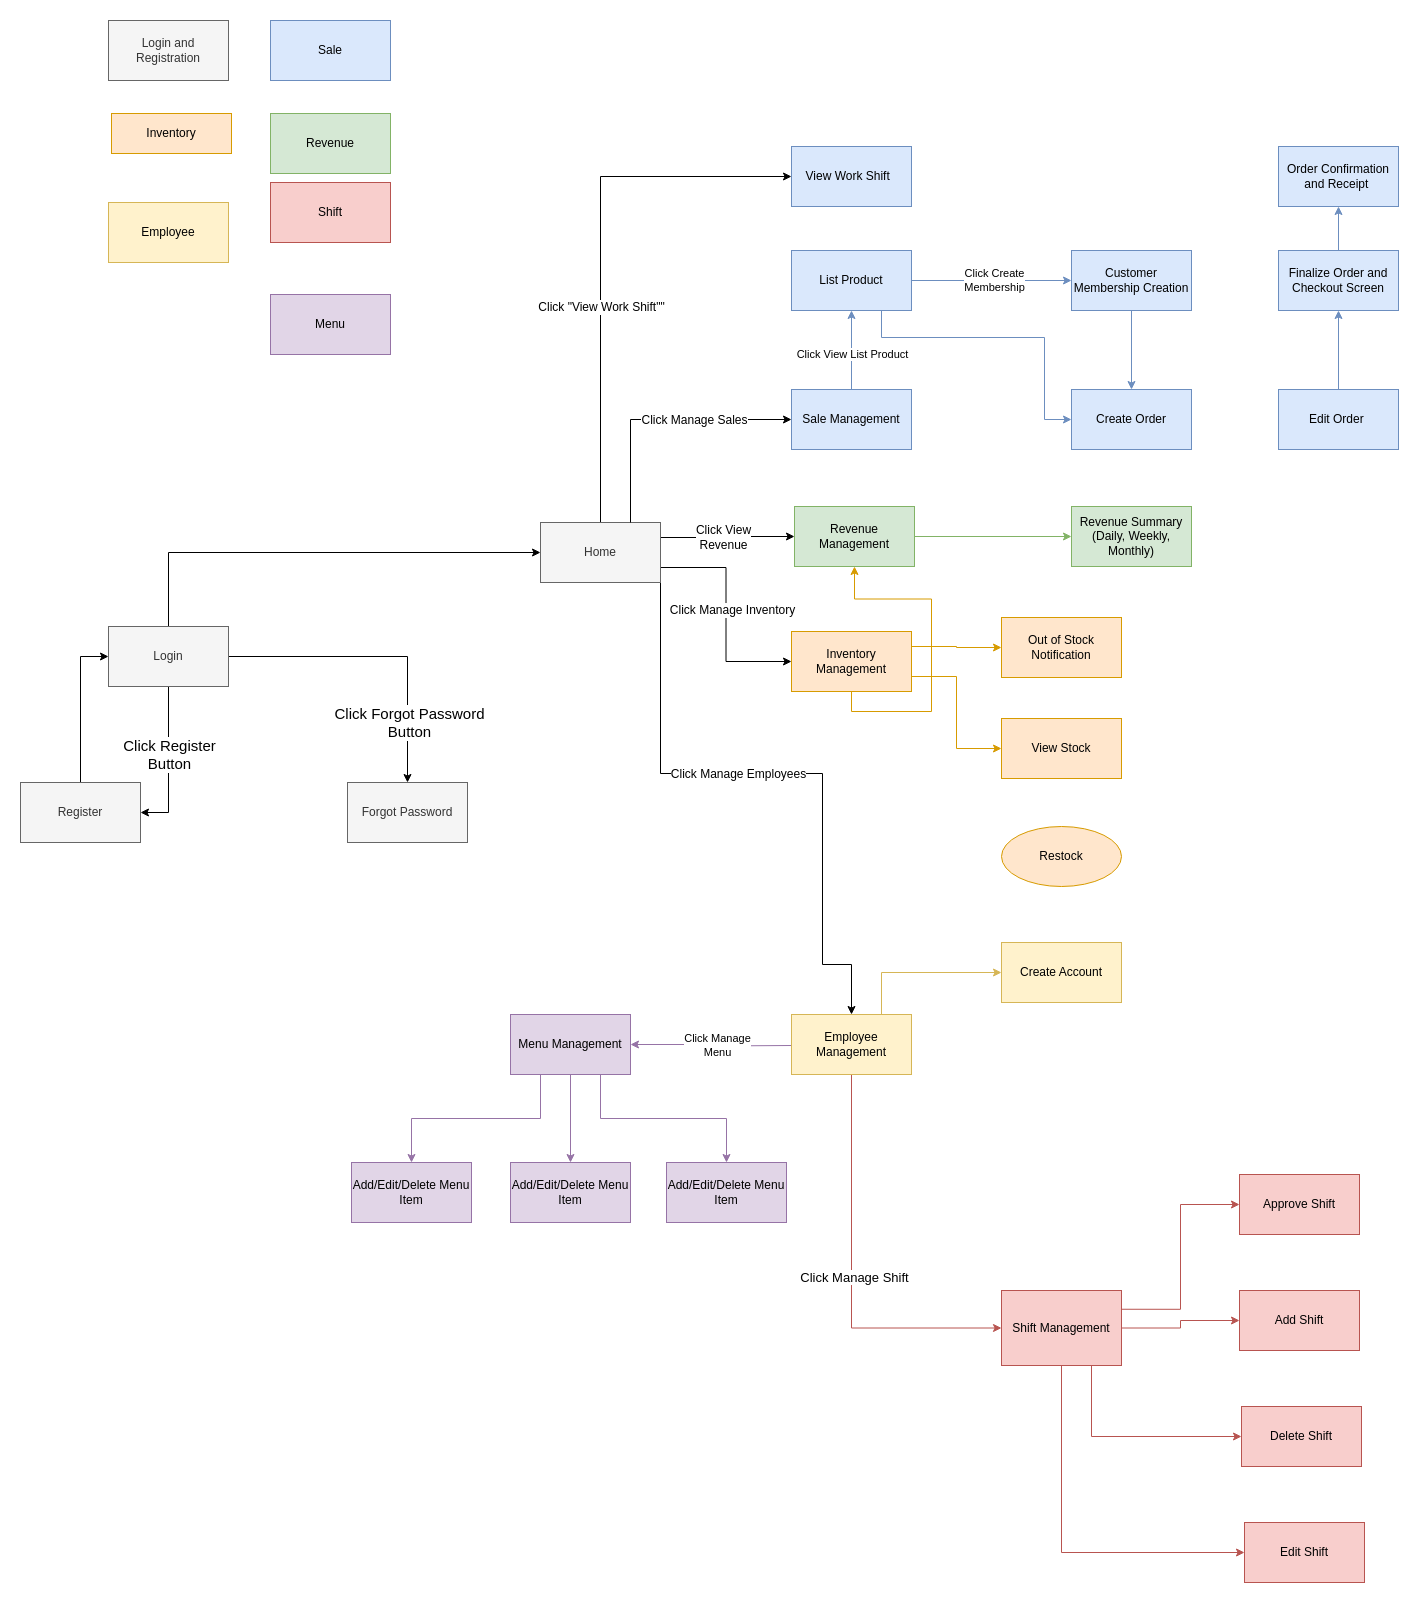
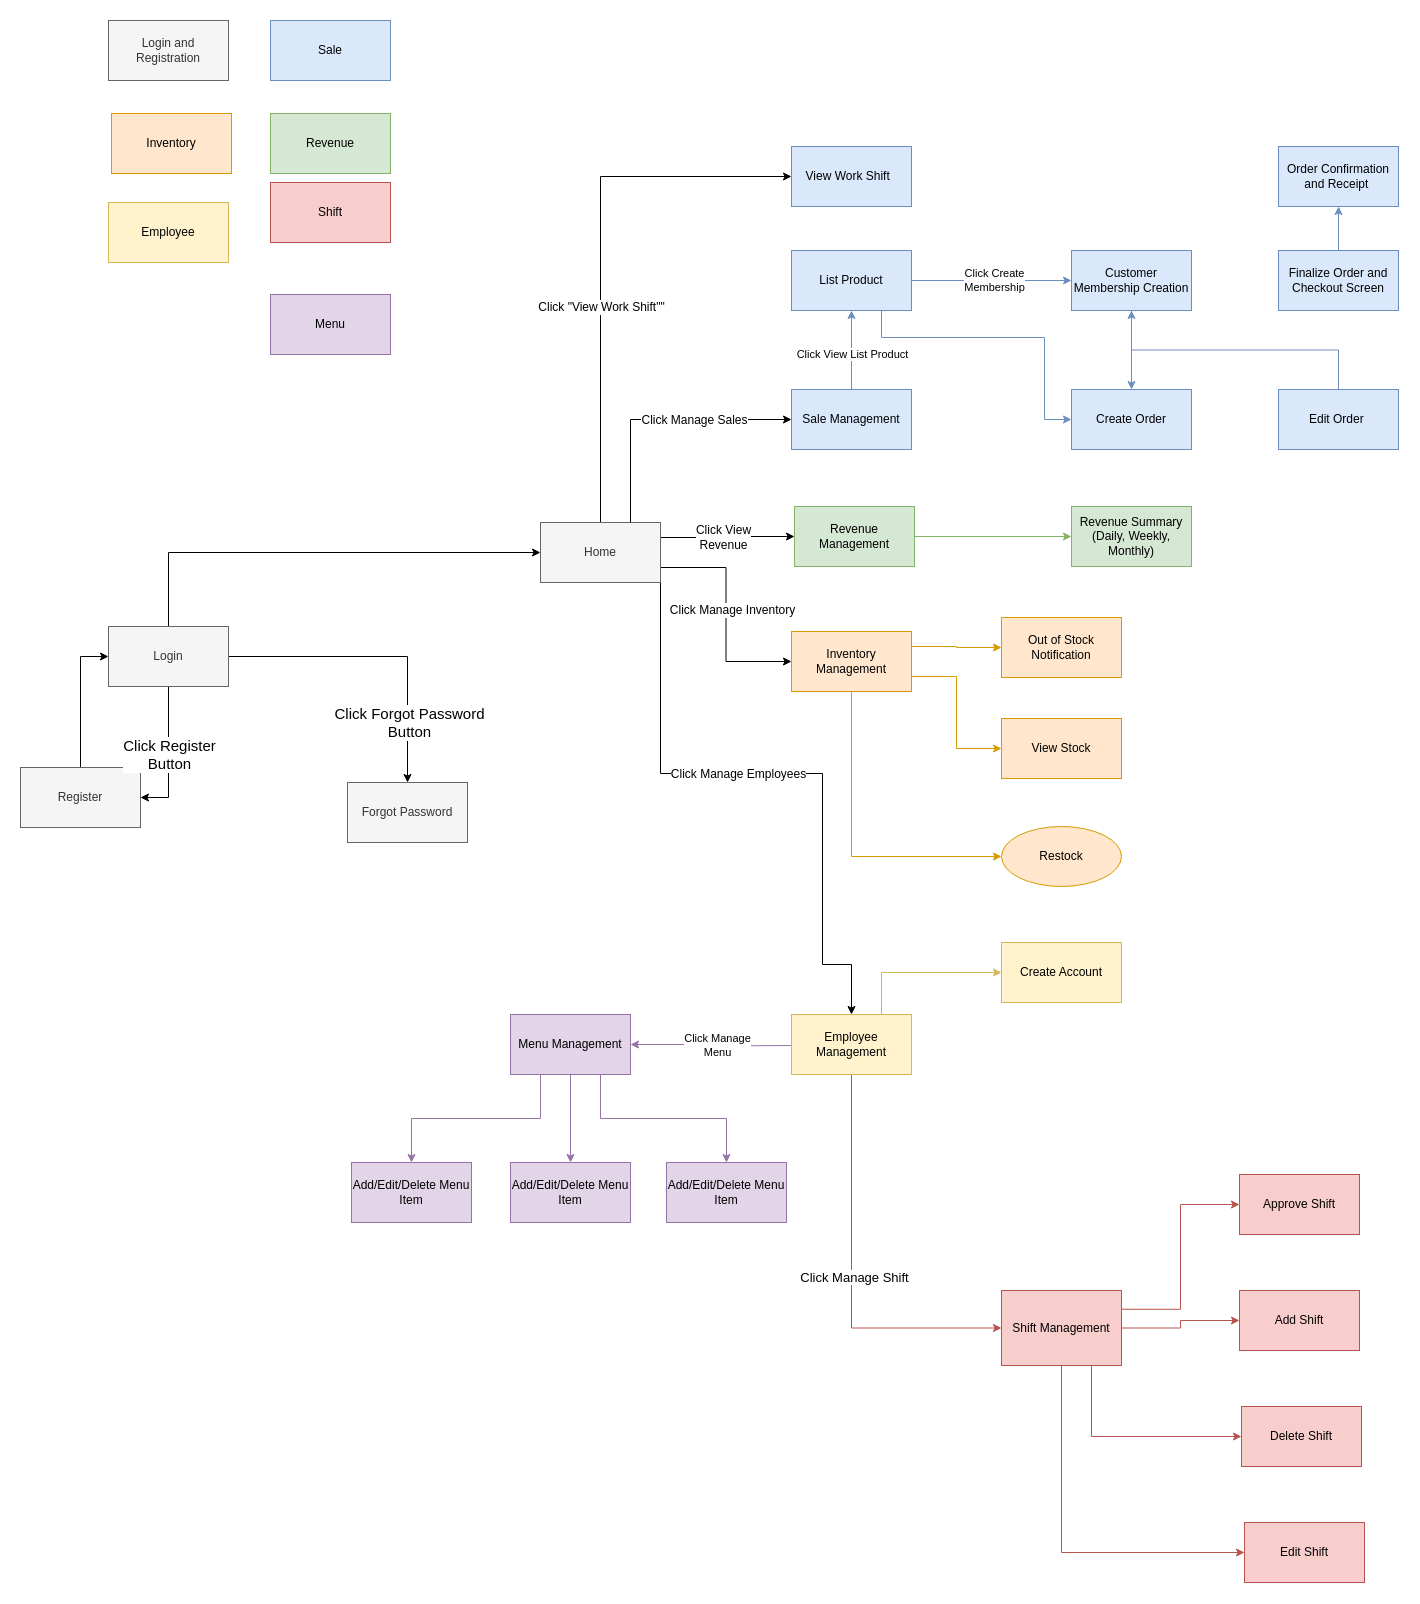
(172, 134) -> (172, 144)
(1339, 335) -> (1238, 350)
(932, 644) -> (852, 855)
(81, 813) -> (81, 798)
